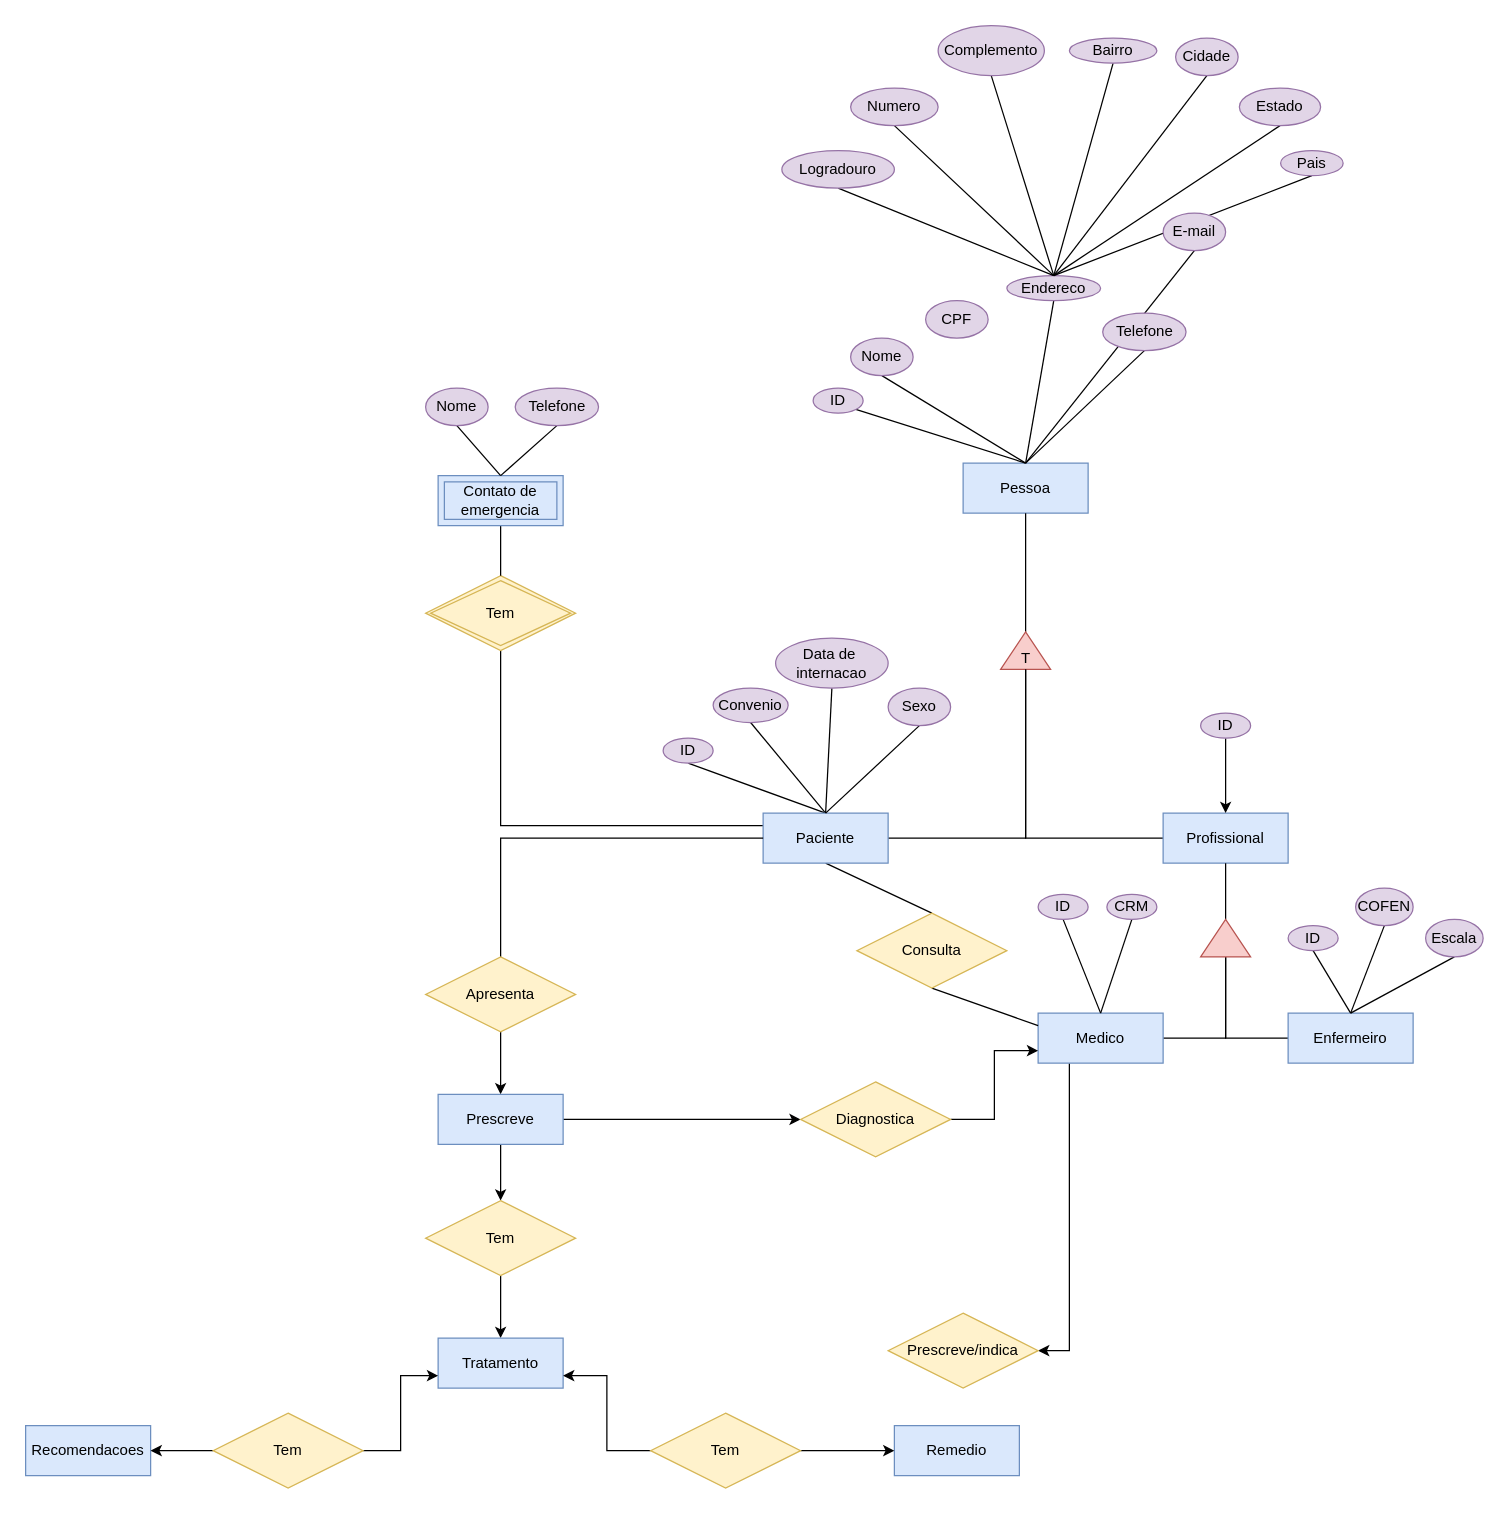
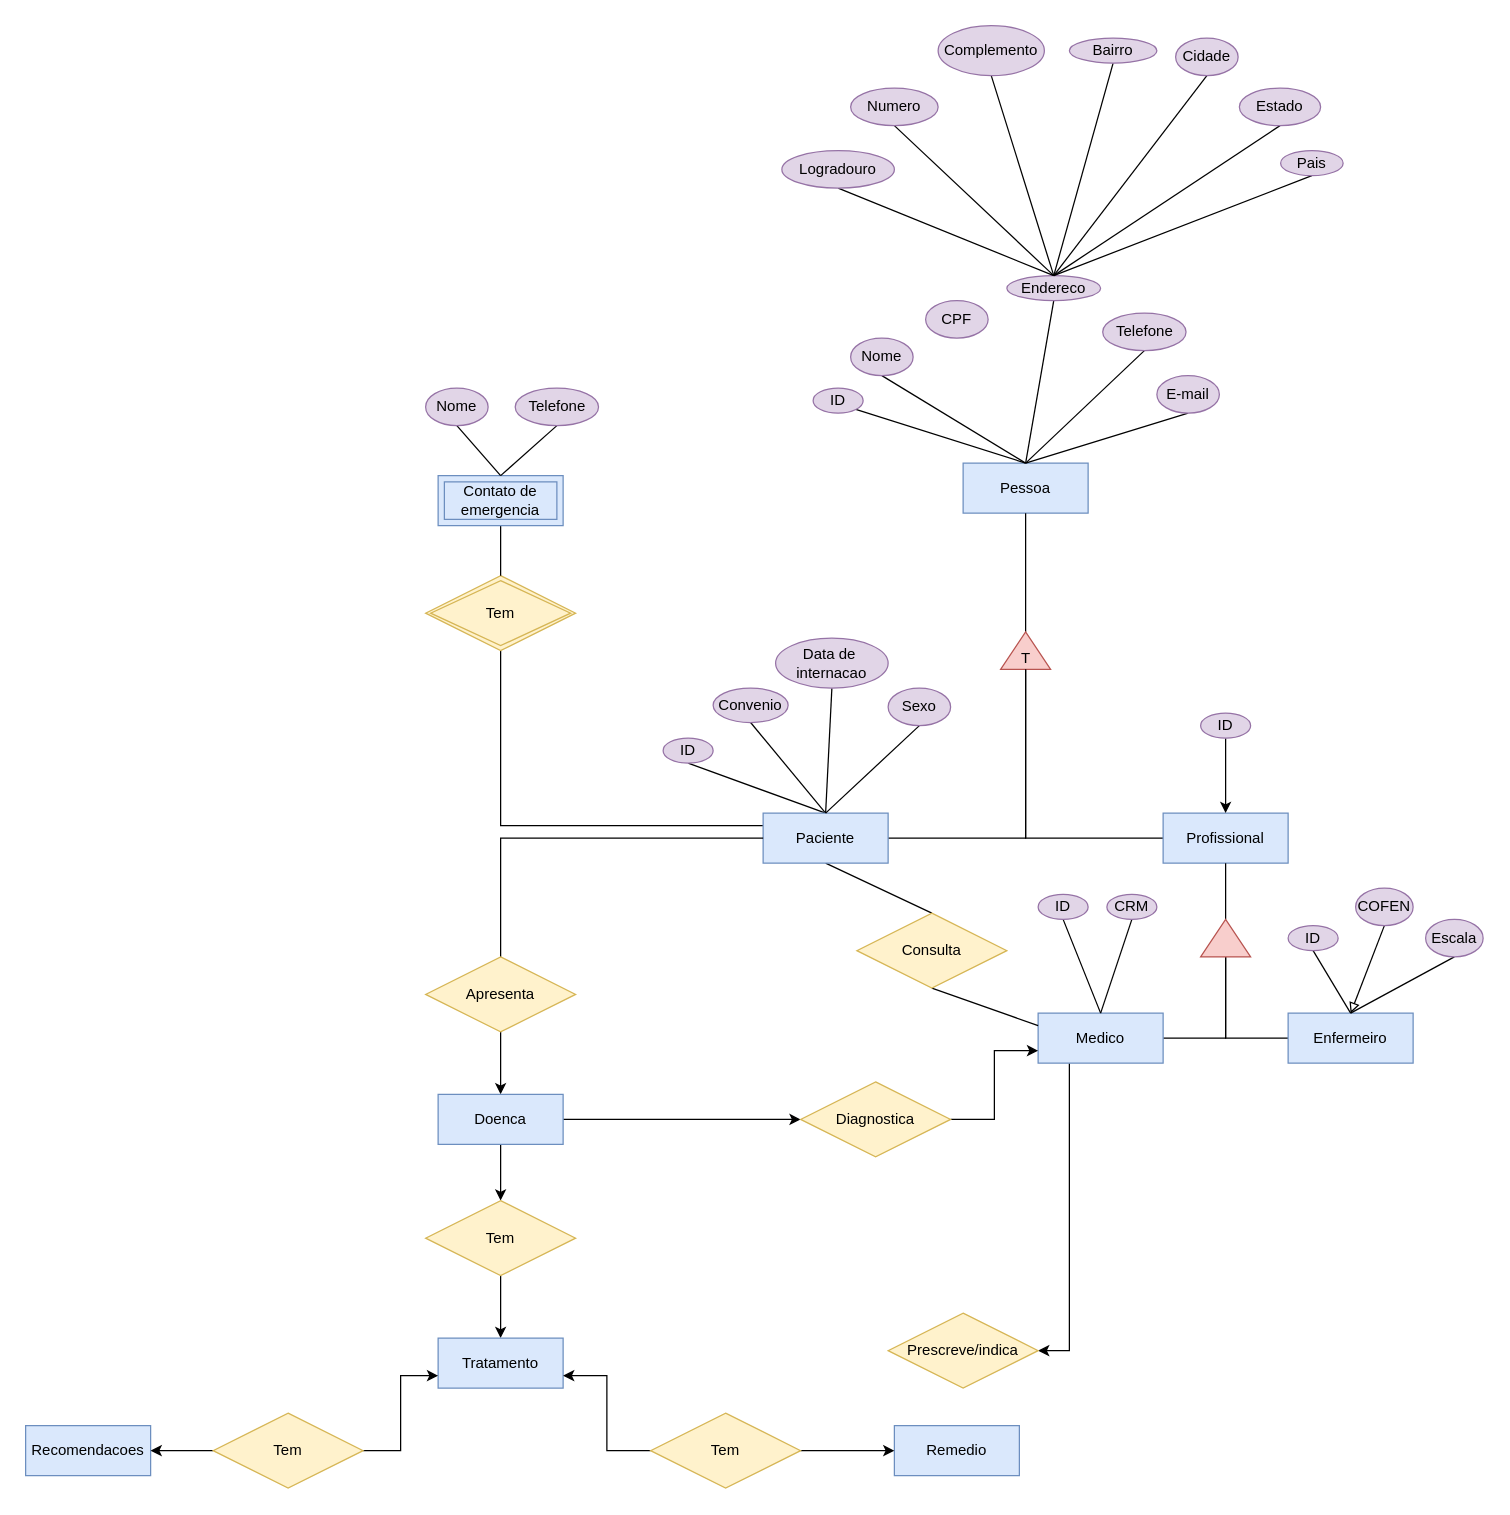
(1194, 232) -> (1188, 394)
(1354, 1005) -> (1355, 1002)
(501, 1119) -> (501, 1119)
